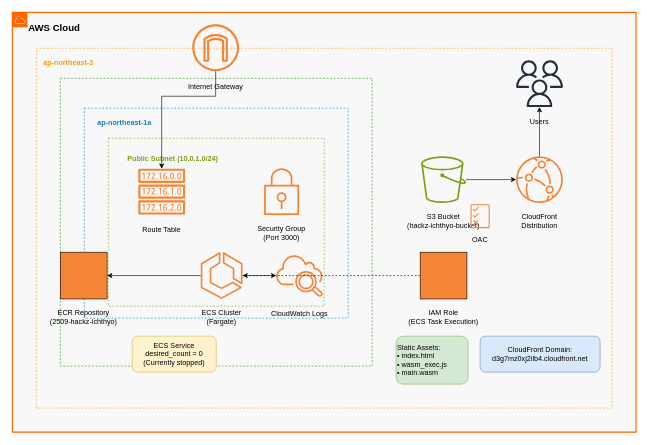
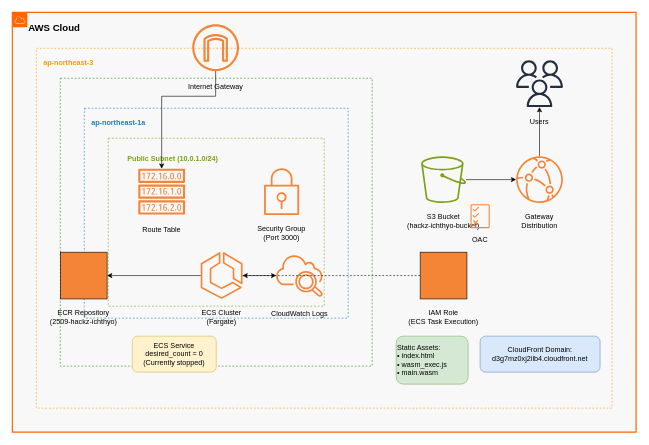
(132, 120) -> (126, 120)
(540, 221) -> (540, 221)
